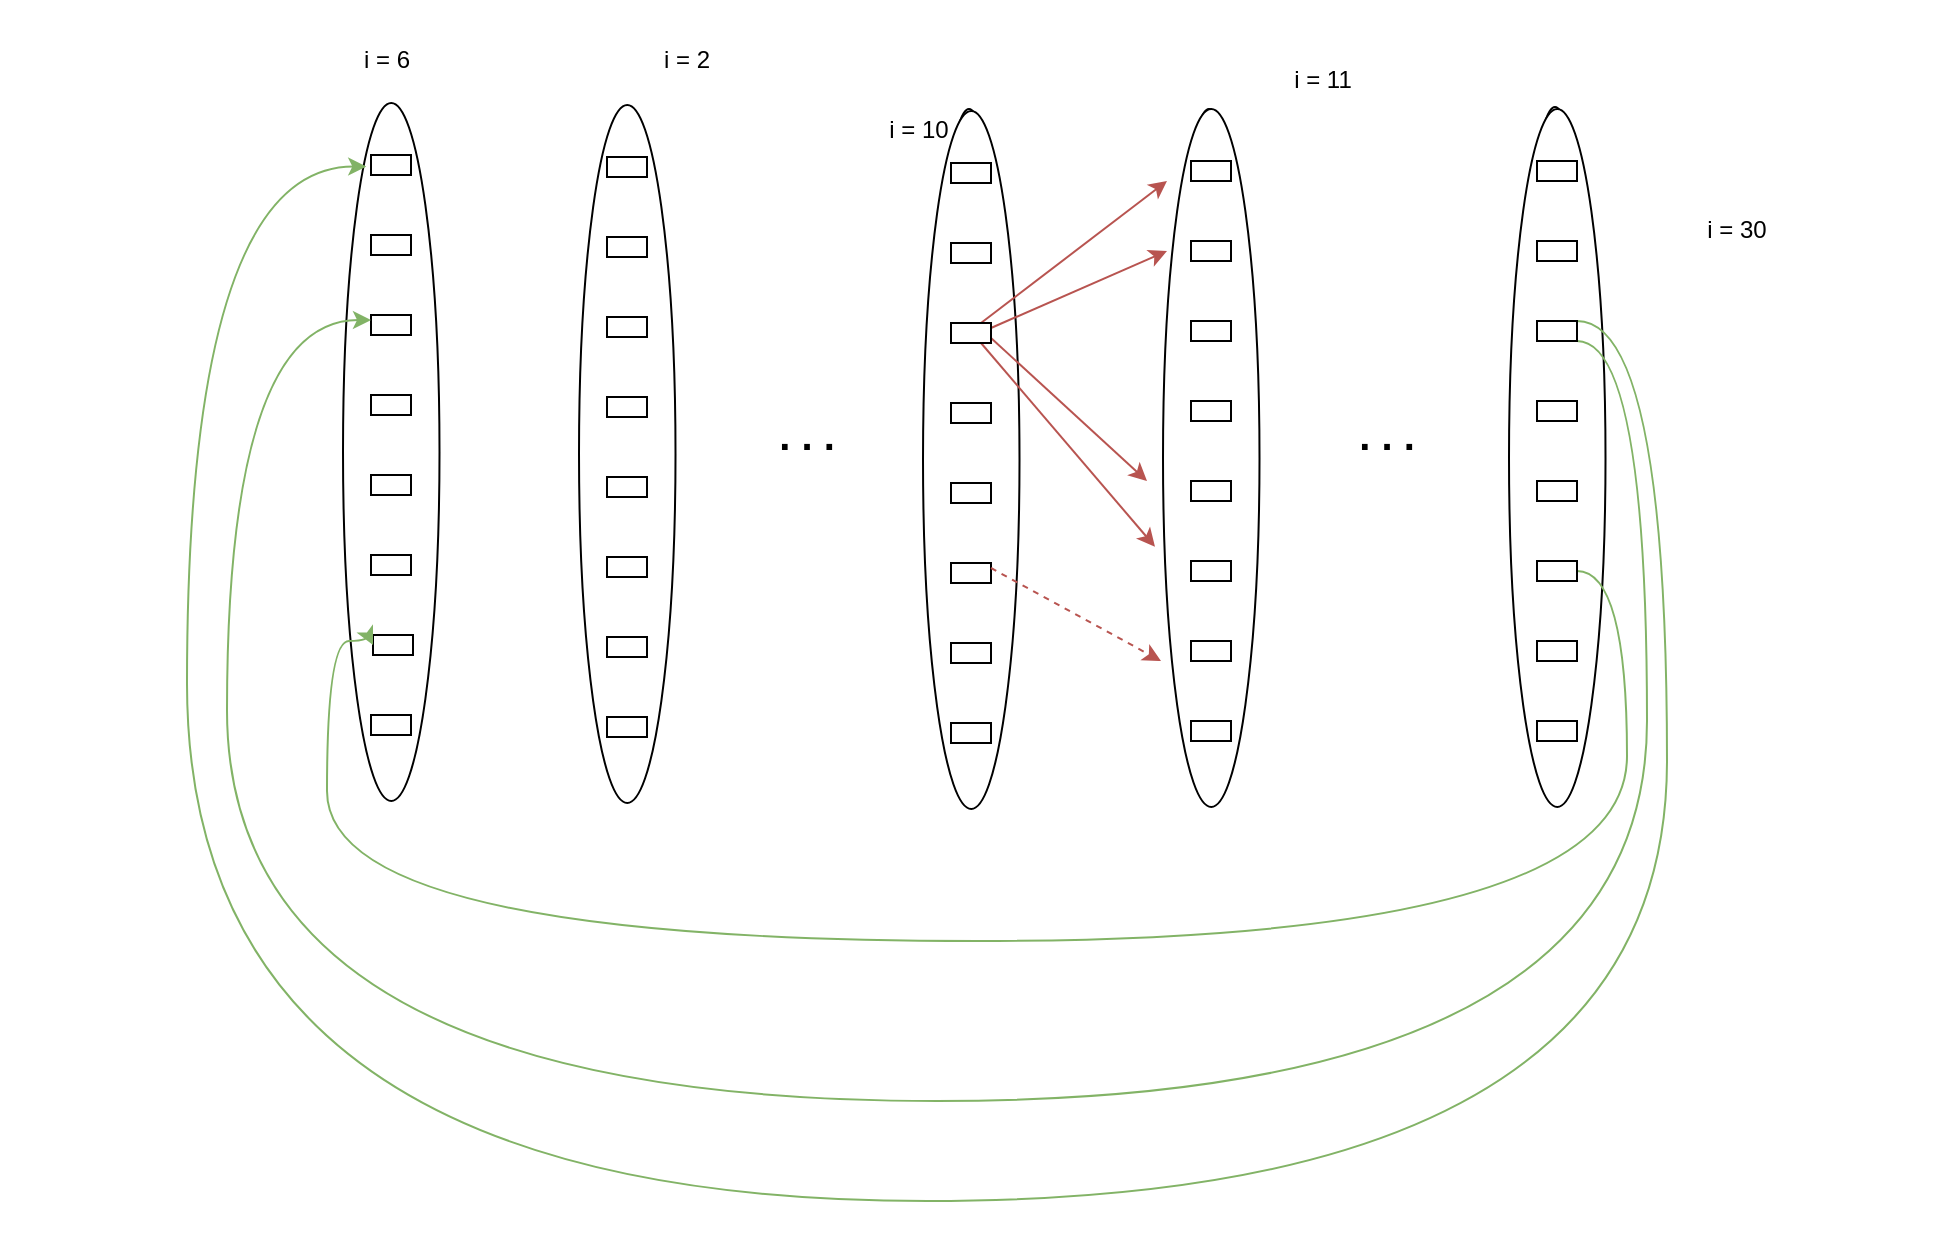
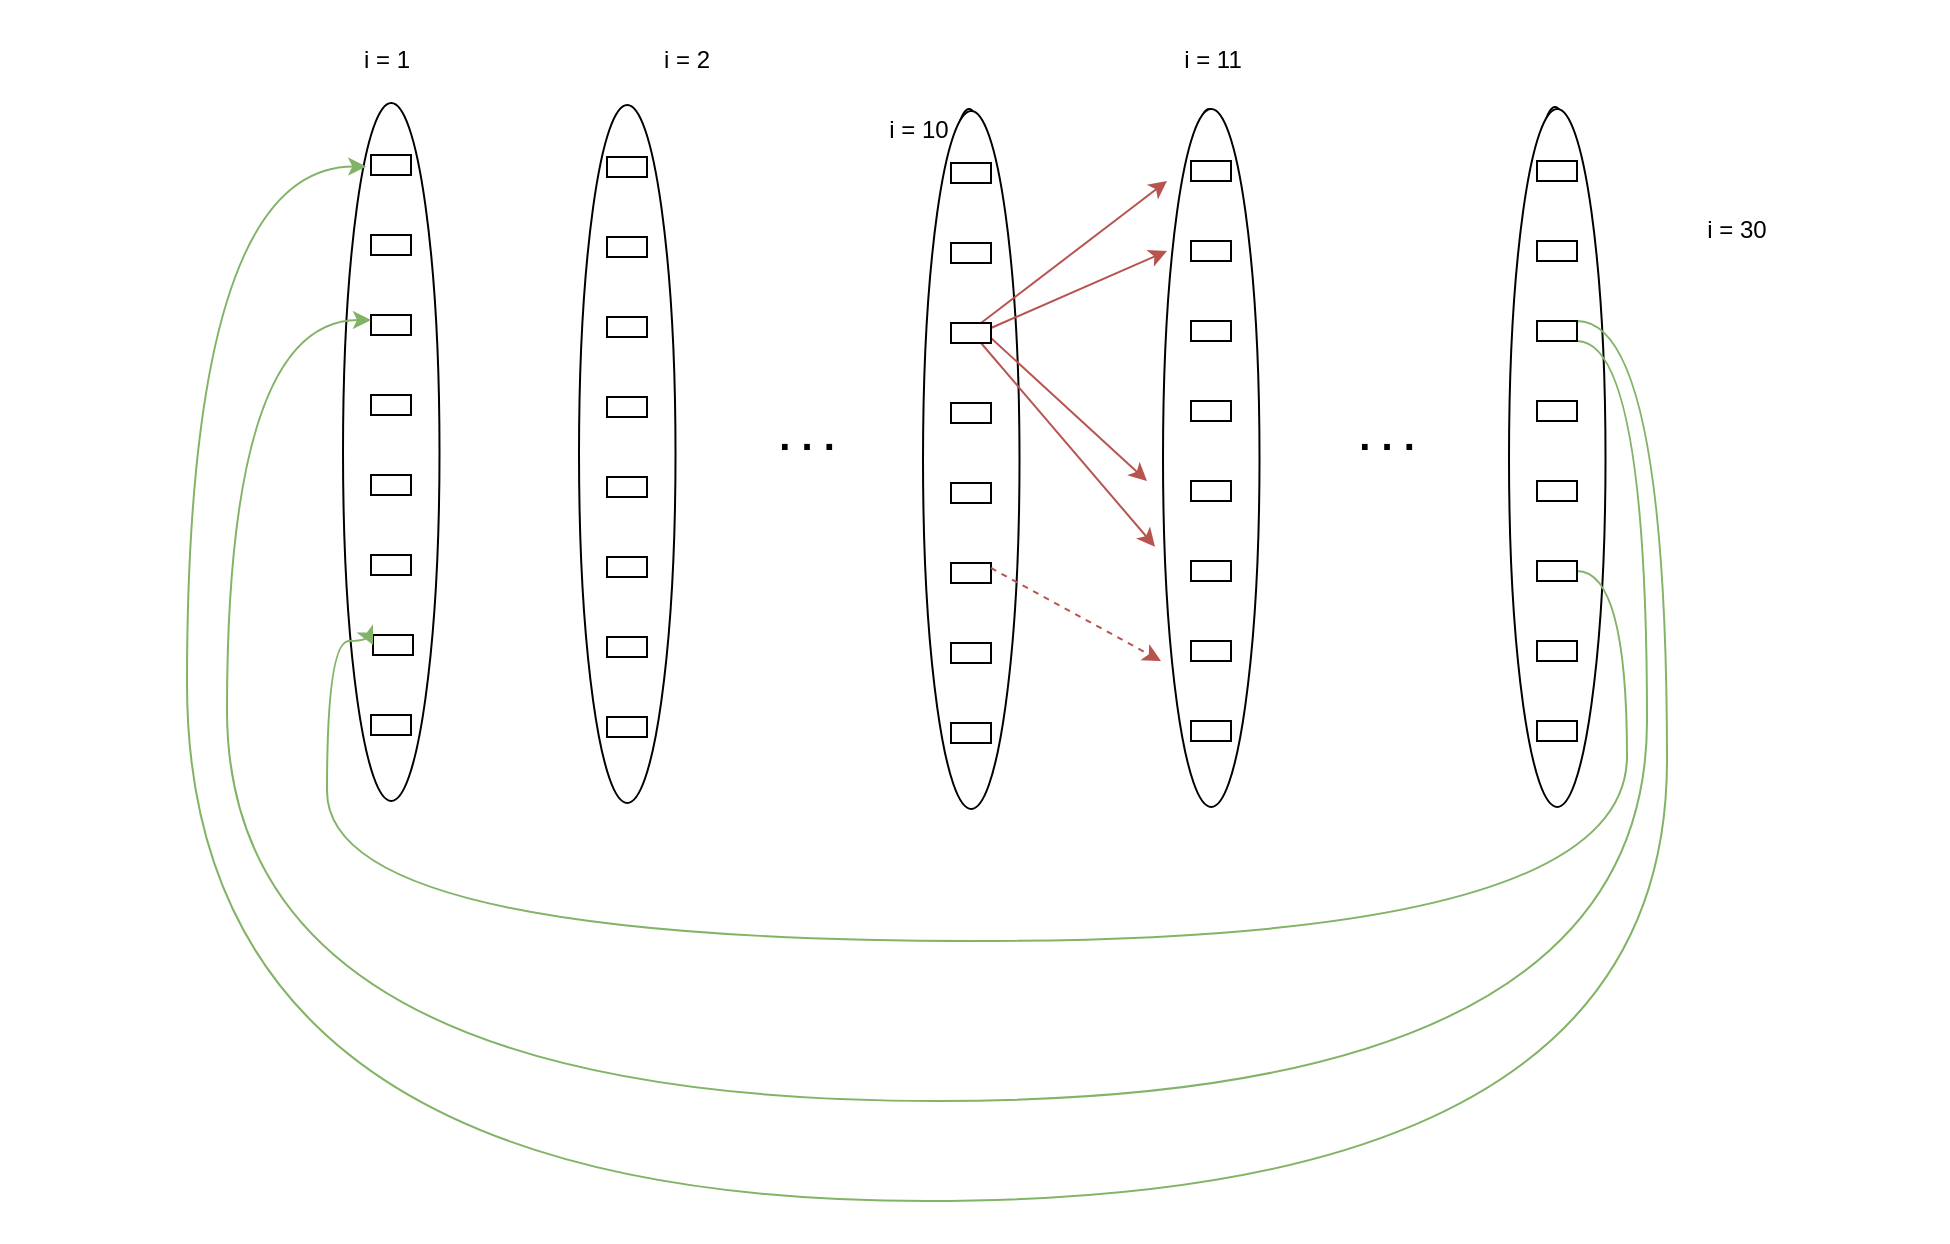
(388, 61) -> (388, 61)
(1322, 81) -> (1212, 61)
